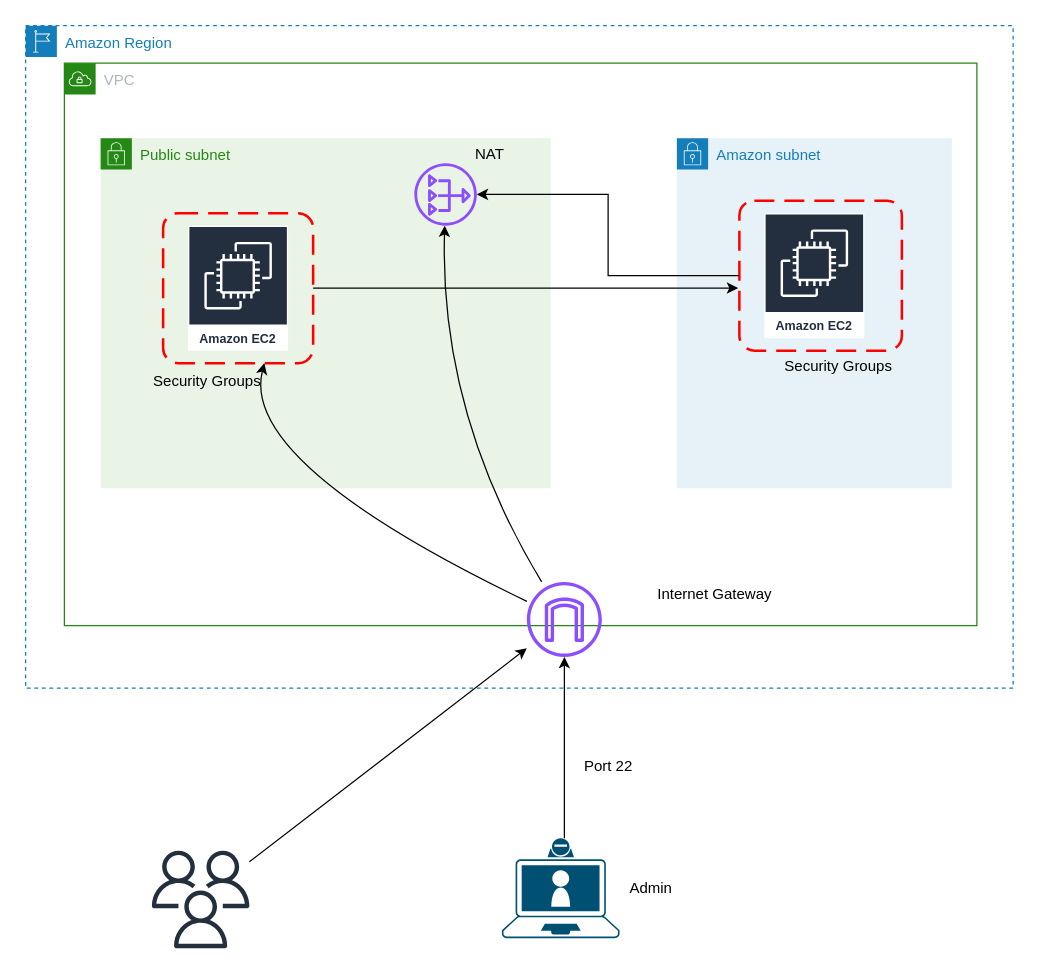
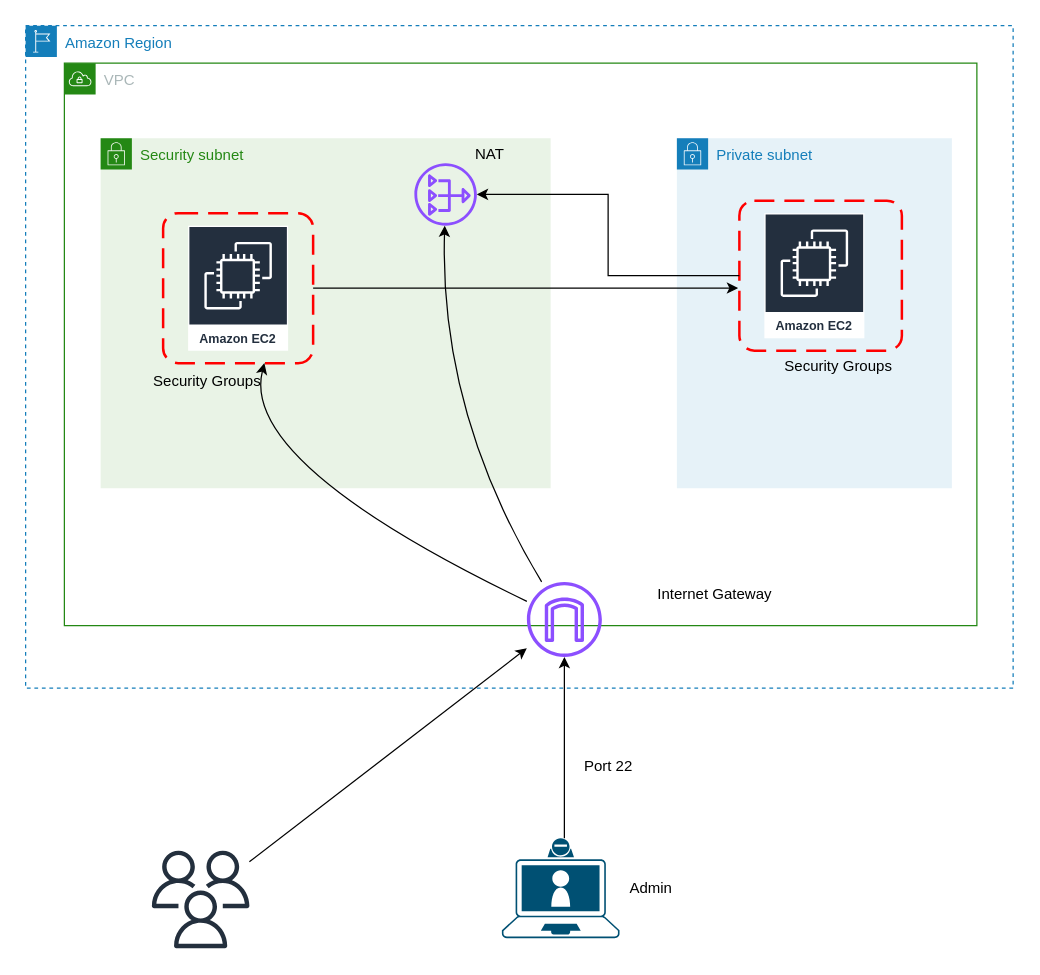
(189, 156) -> (200, 156)
(770, 156) -> (772, 156)
